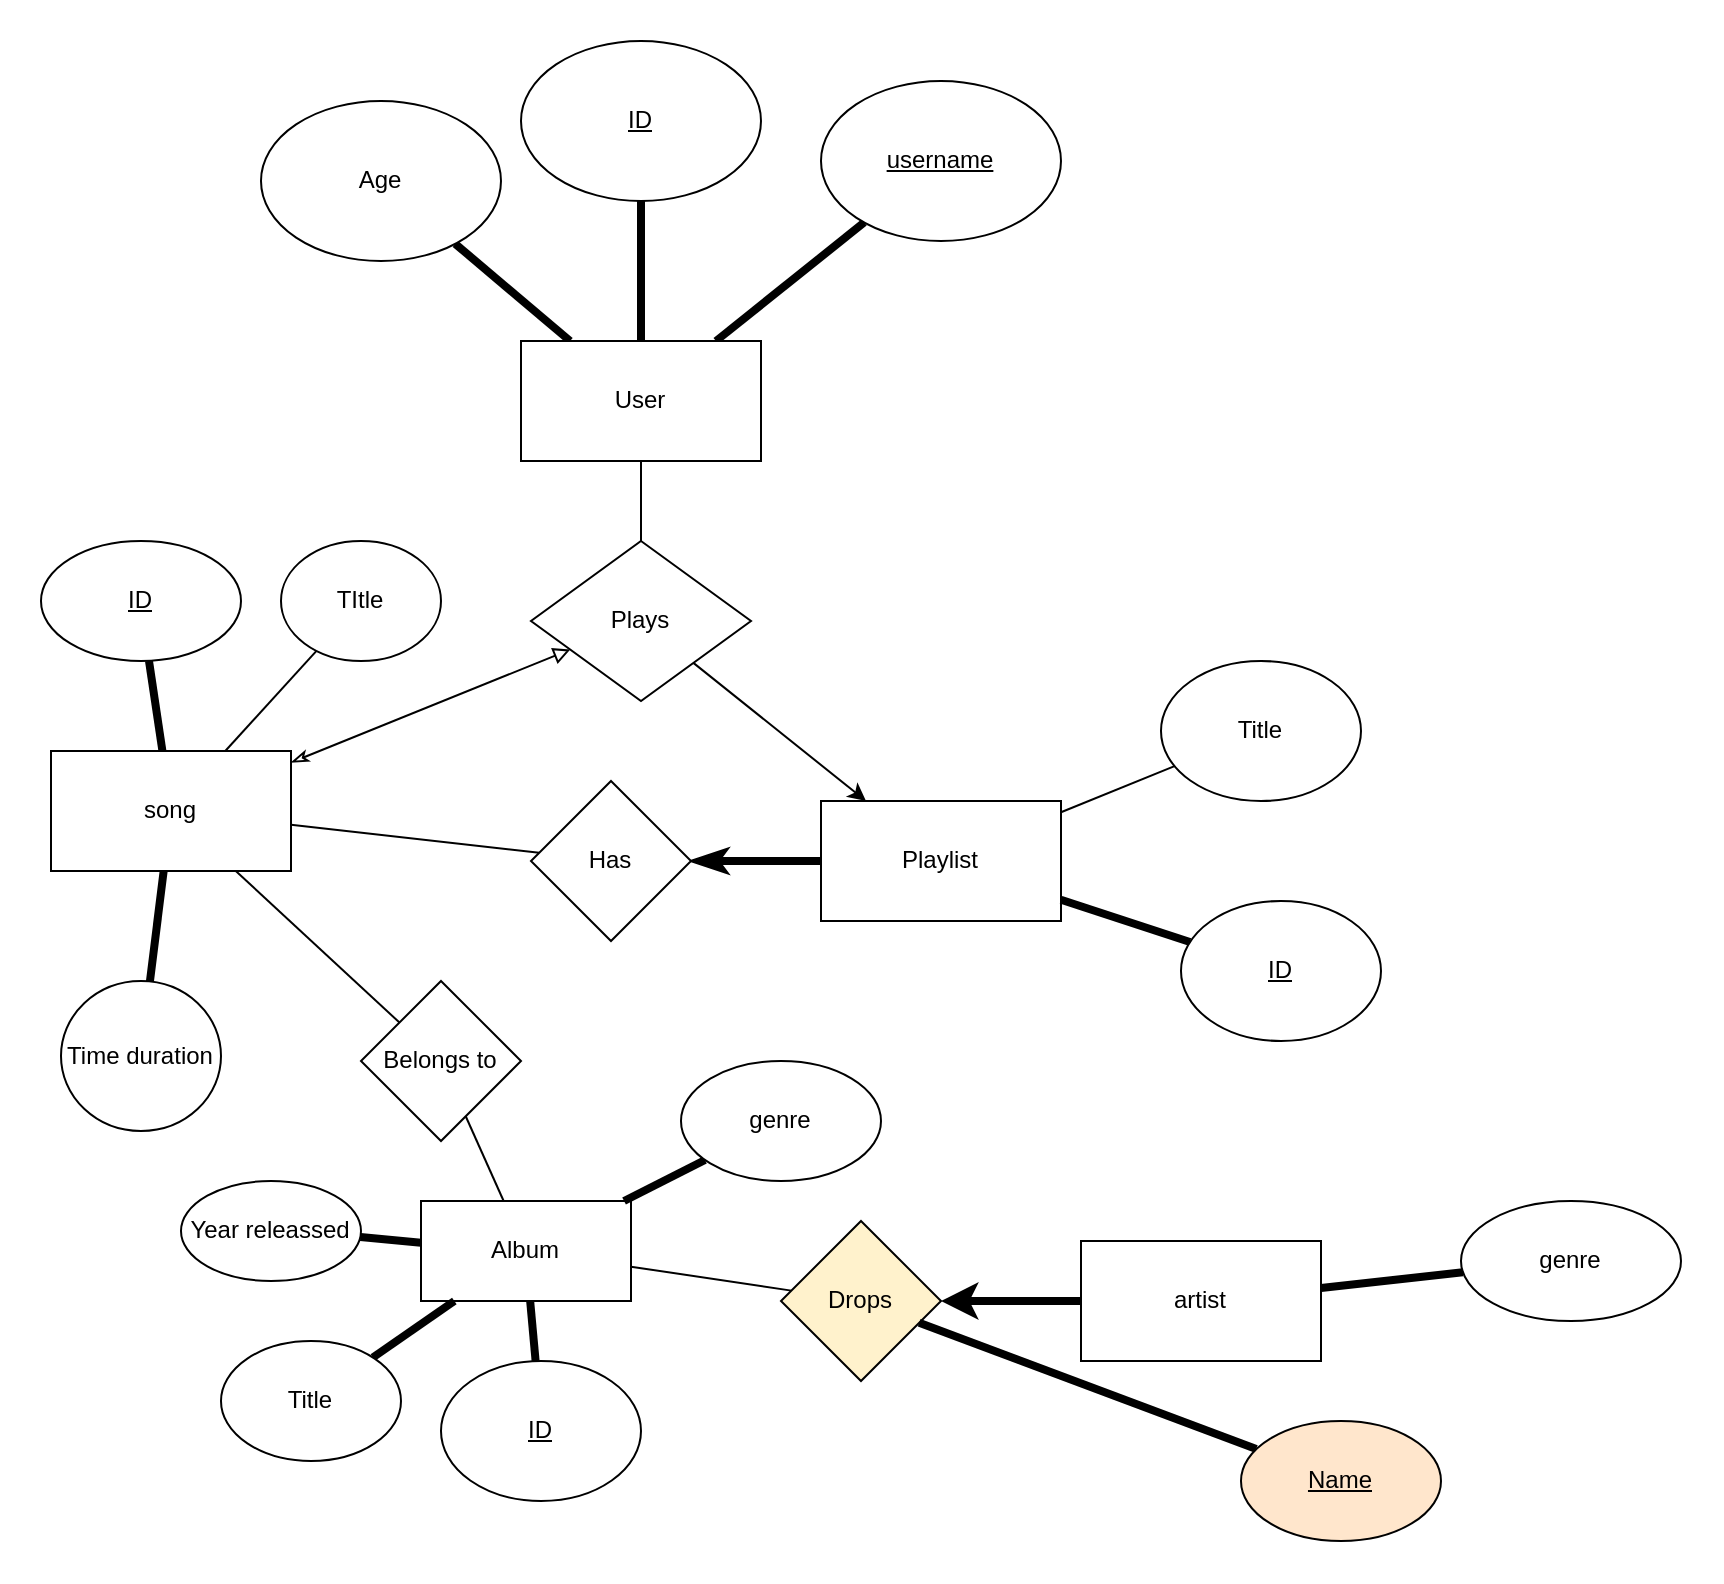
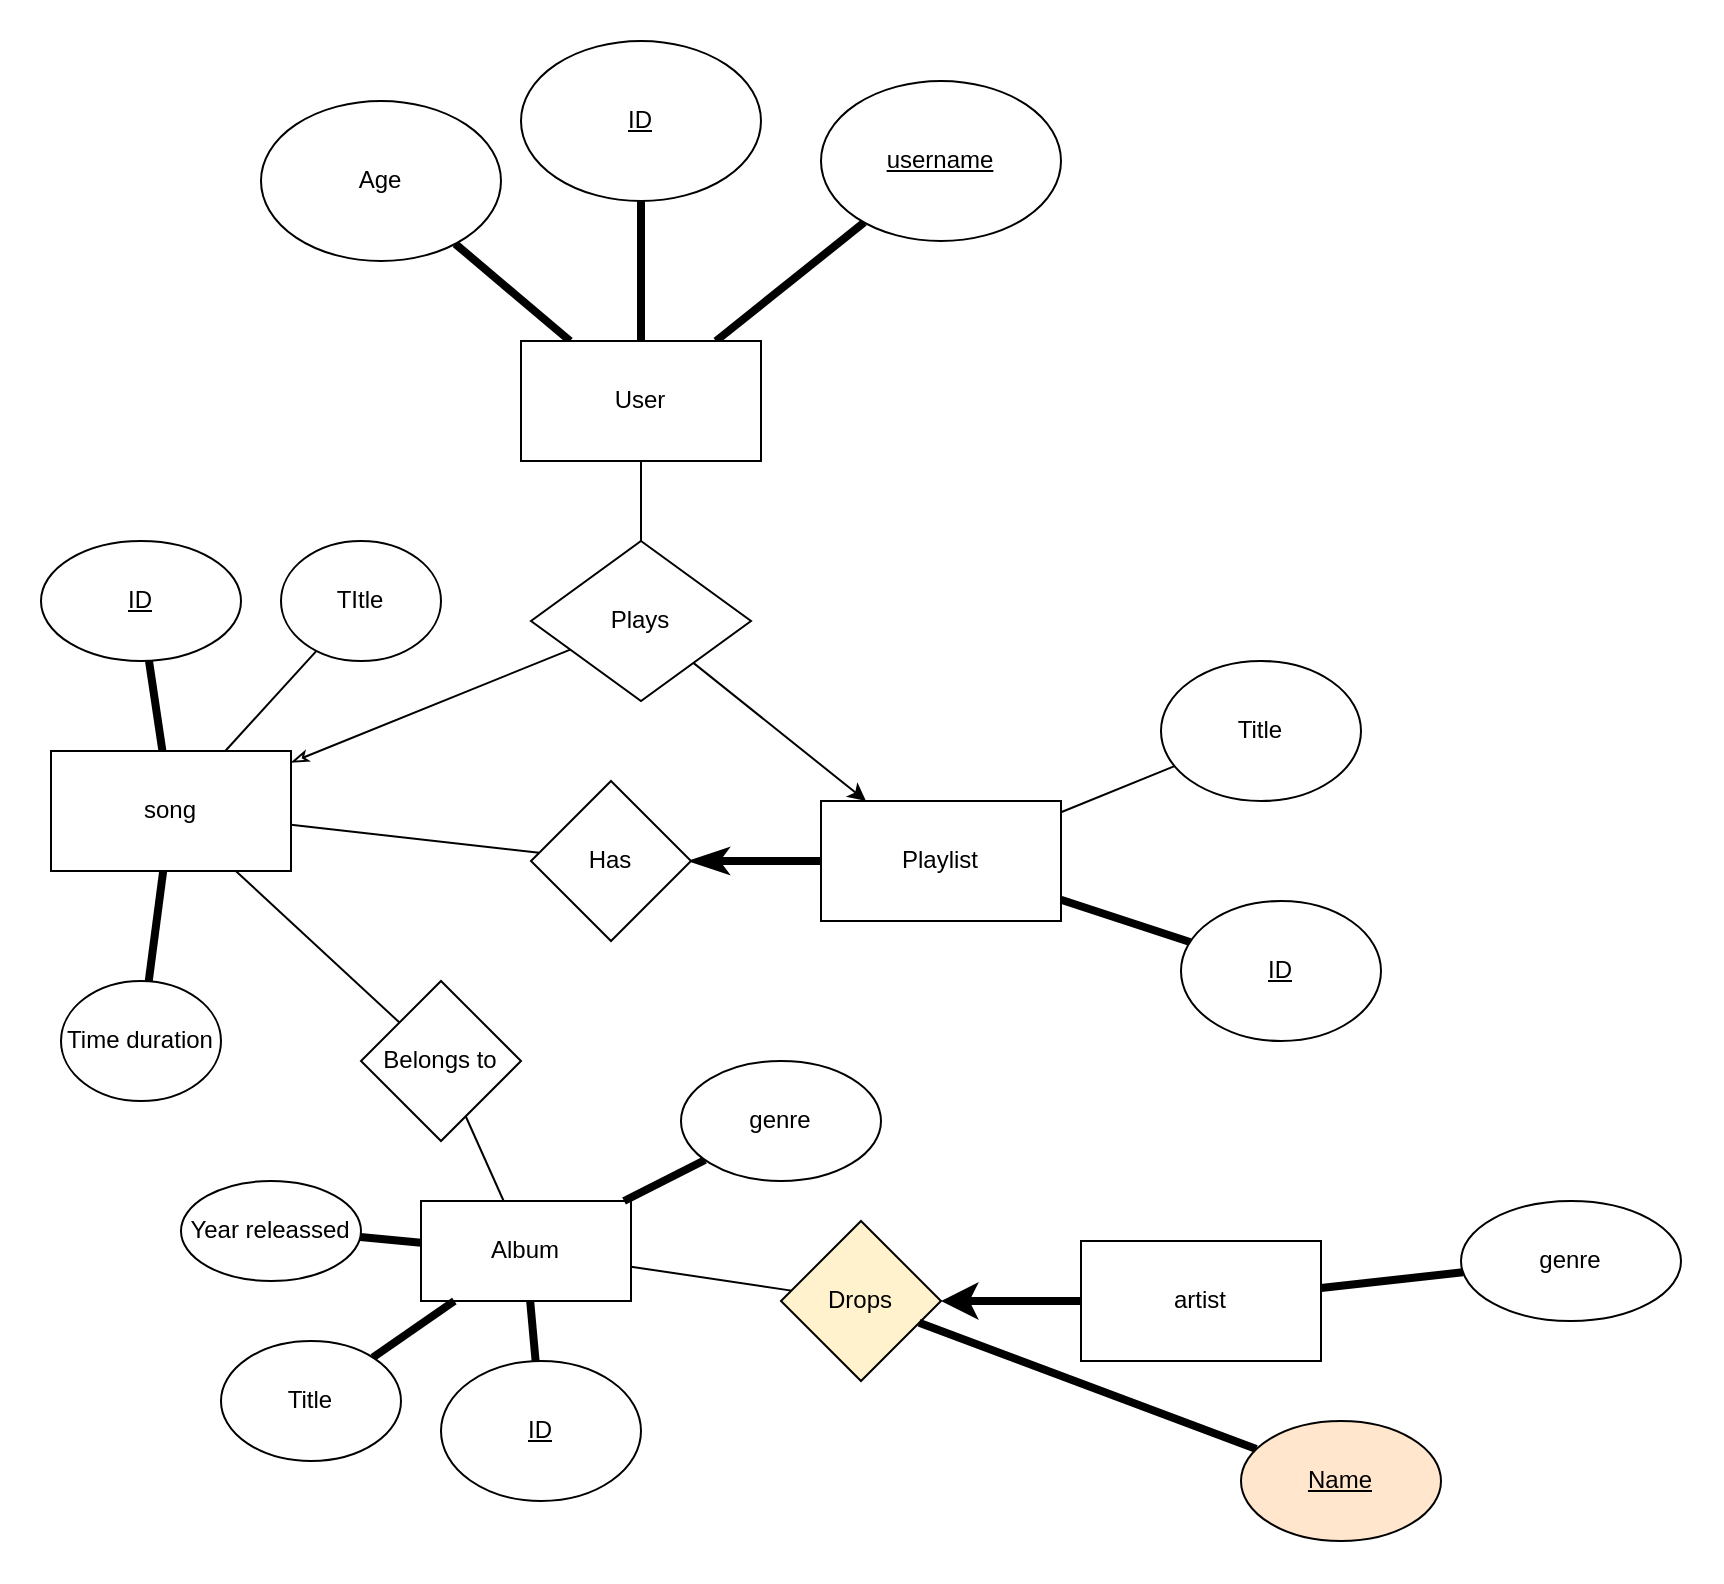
(554, 656) -> (561, 653)
(141, 1056) -> (141, 1041)
